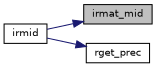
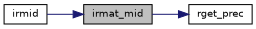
(61, 41) -> (165, 14)
